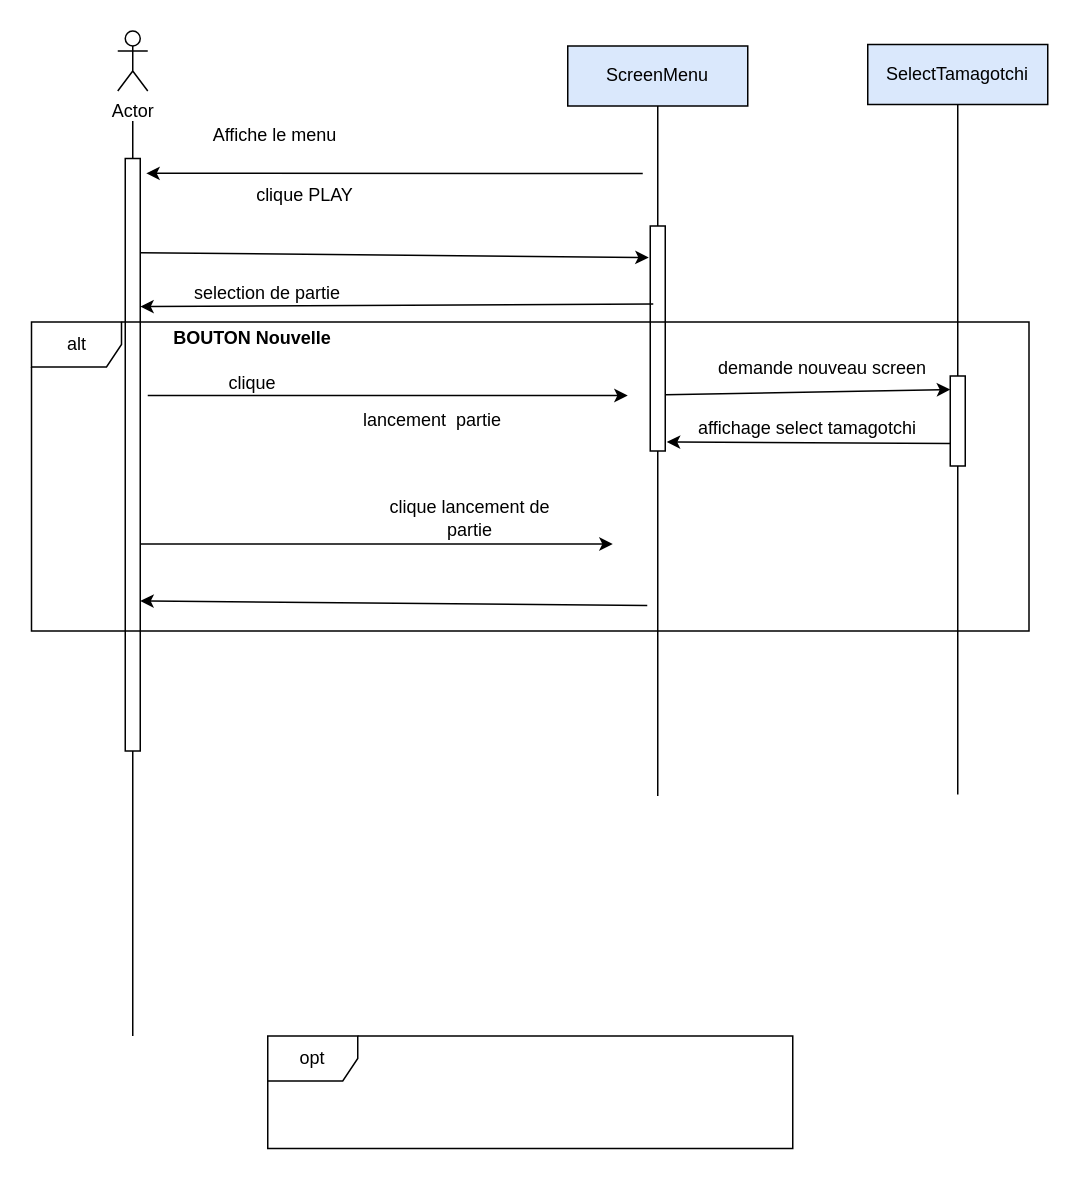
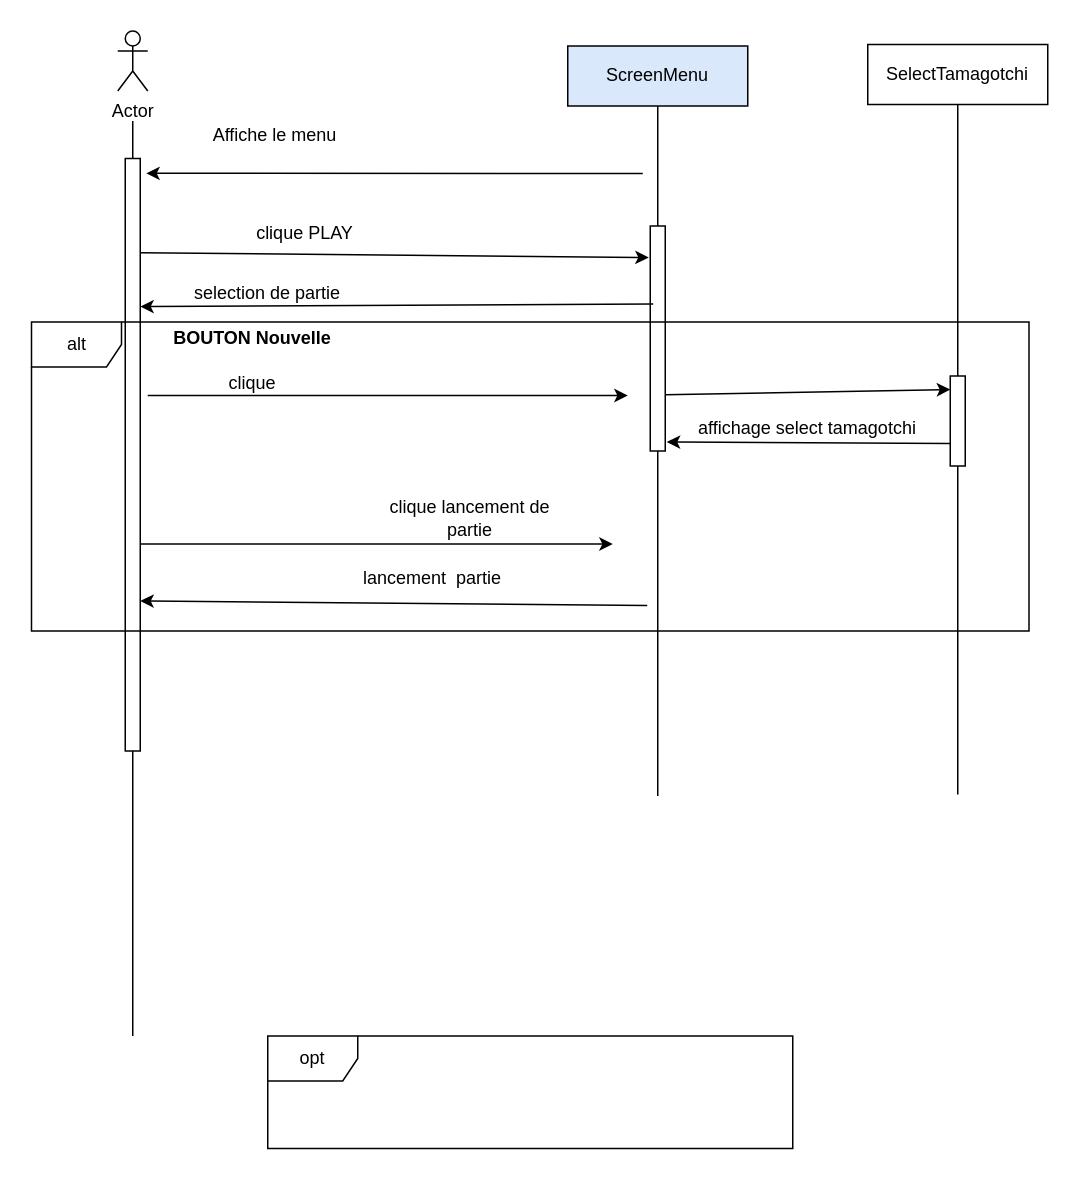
(958, 74) -> (958, 74)
(305, 196) -> (305, 233)
(823, 368) -> none
(433, 421) -> (433, 578)
